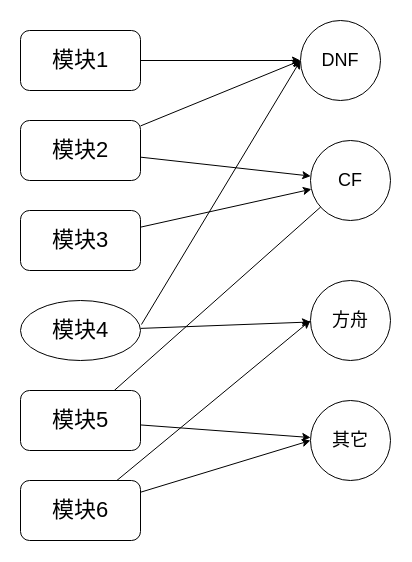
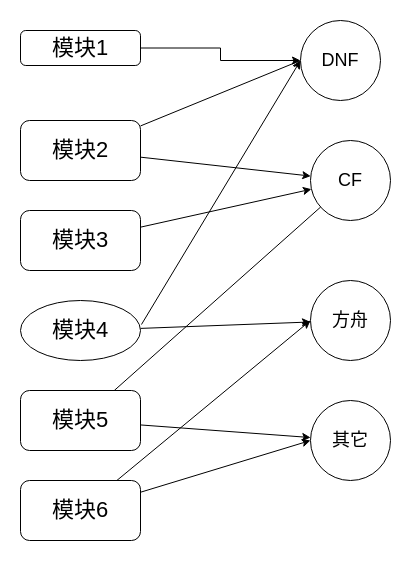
(81, 61) -> (81, 48)
(294, 63) -> (295, 63)
